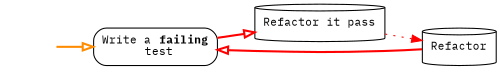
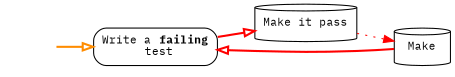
(320, 23) -> (306, 23)
(459, 47) -> (422, 47)
